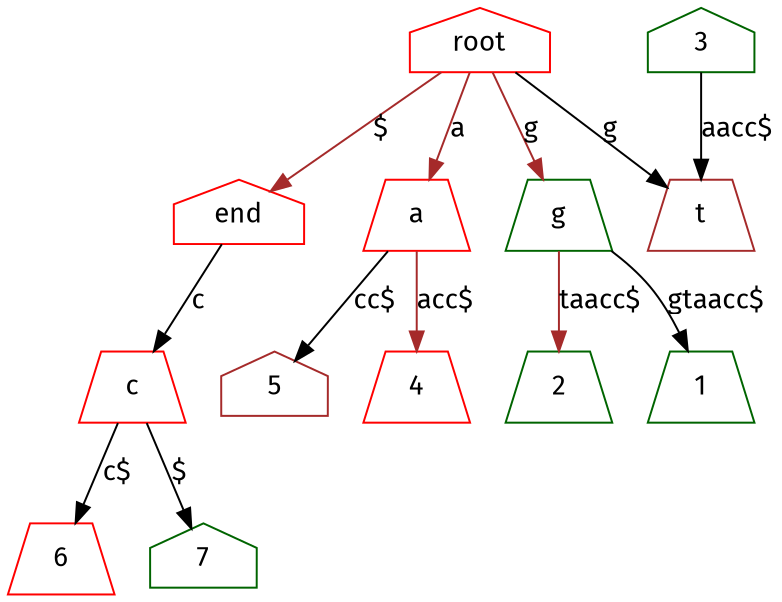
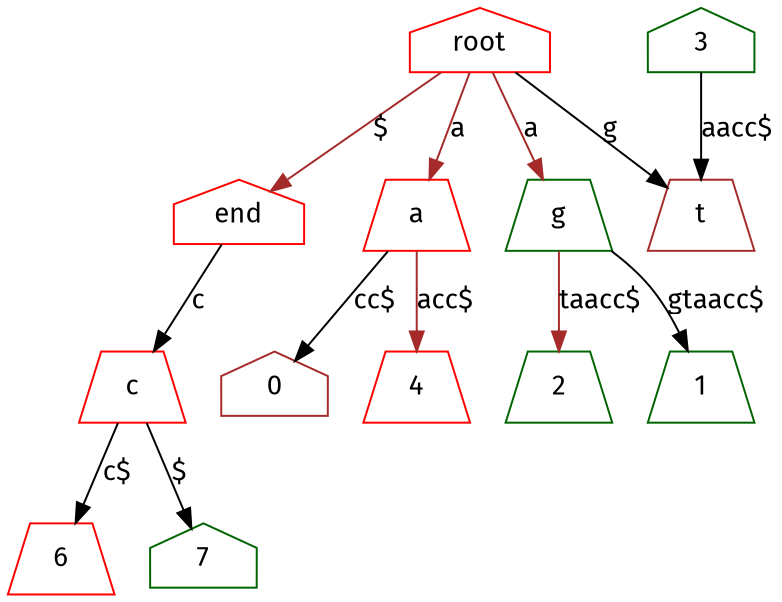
(531, 129) -> (531, 129)
(275, 387) -> (275, 387)
